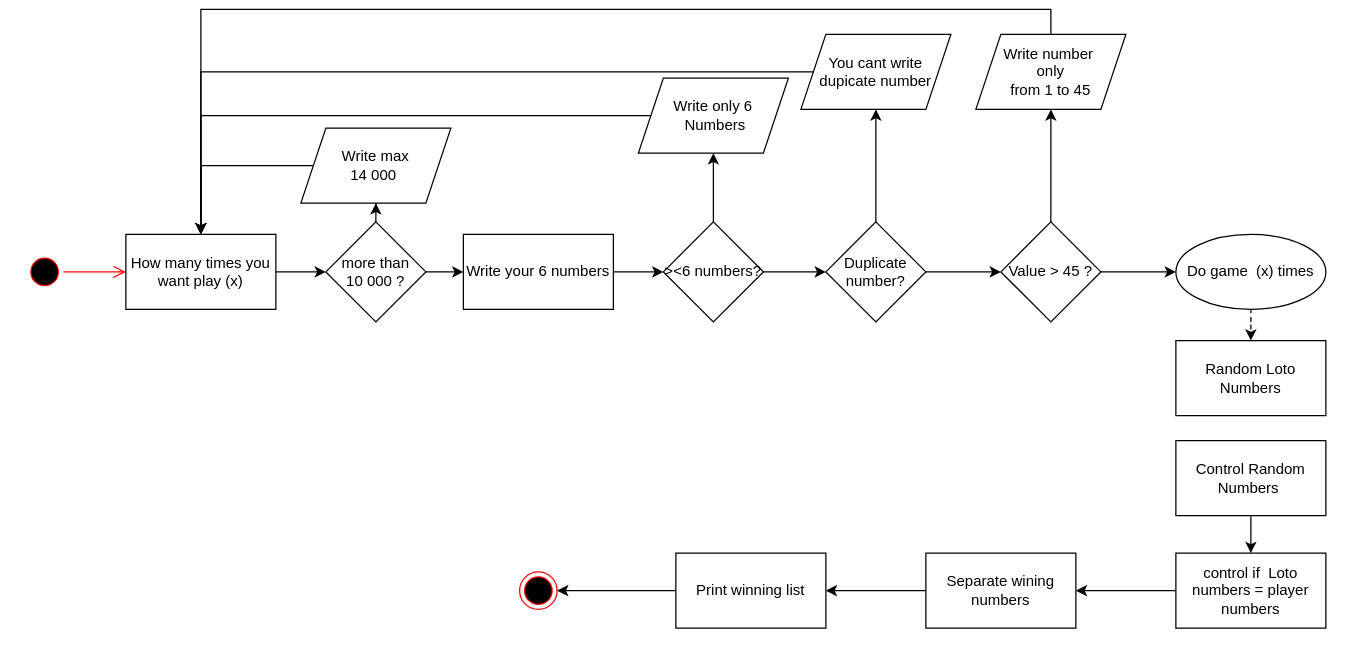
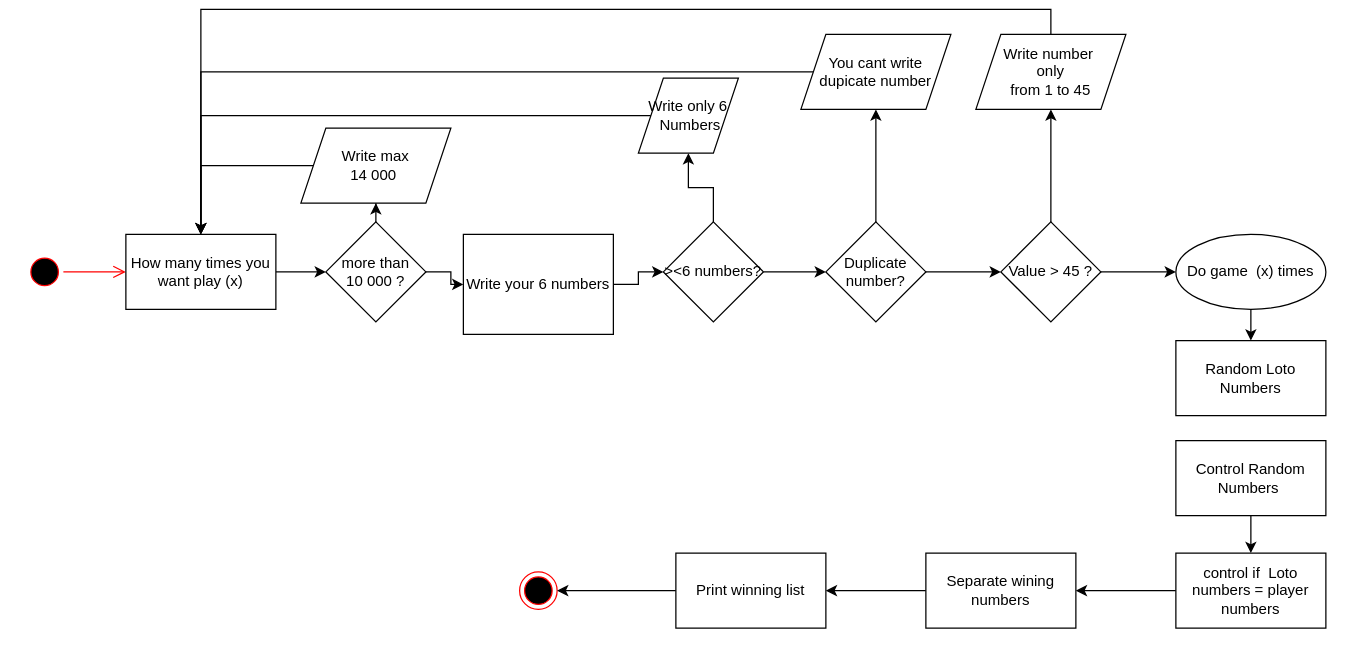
(713, 116) -> (688, 116)
(538, 272) -> (538, 284)
(1251, 328) -> (1251, 328)
